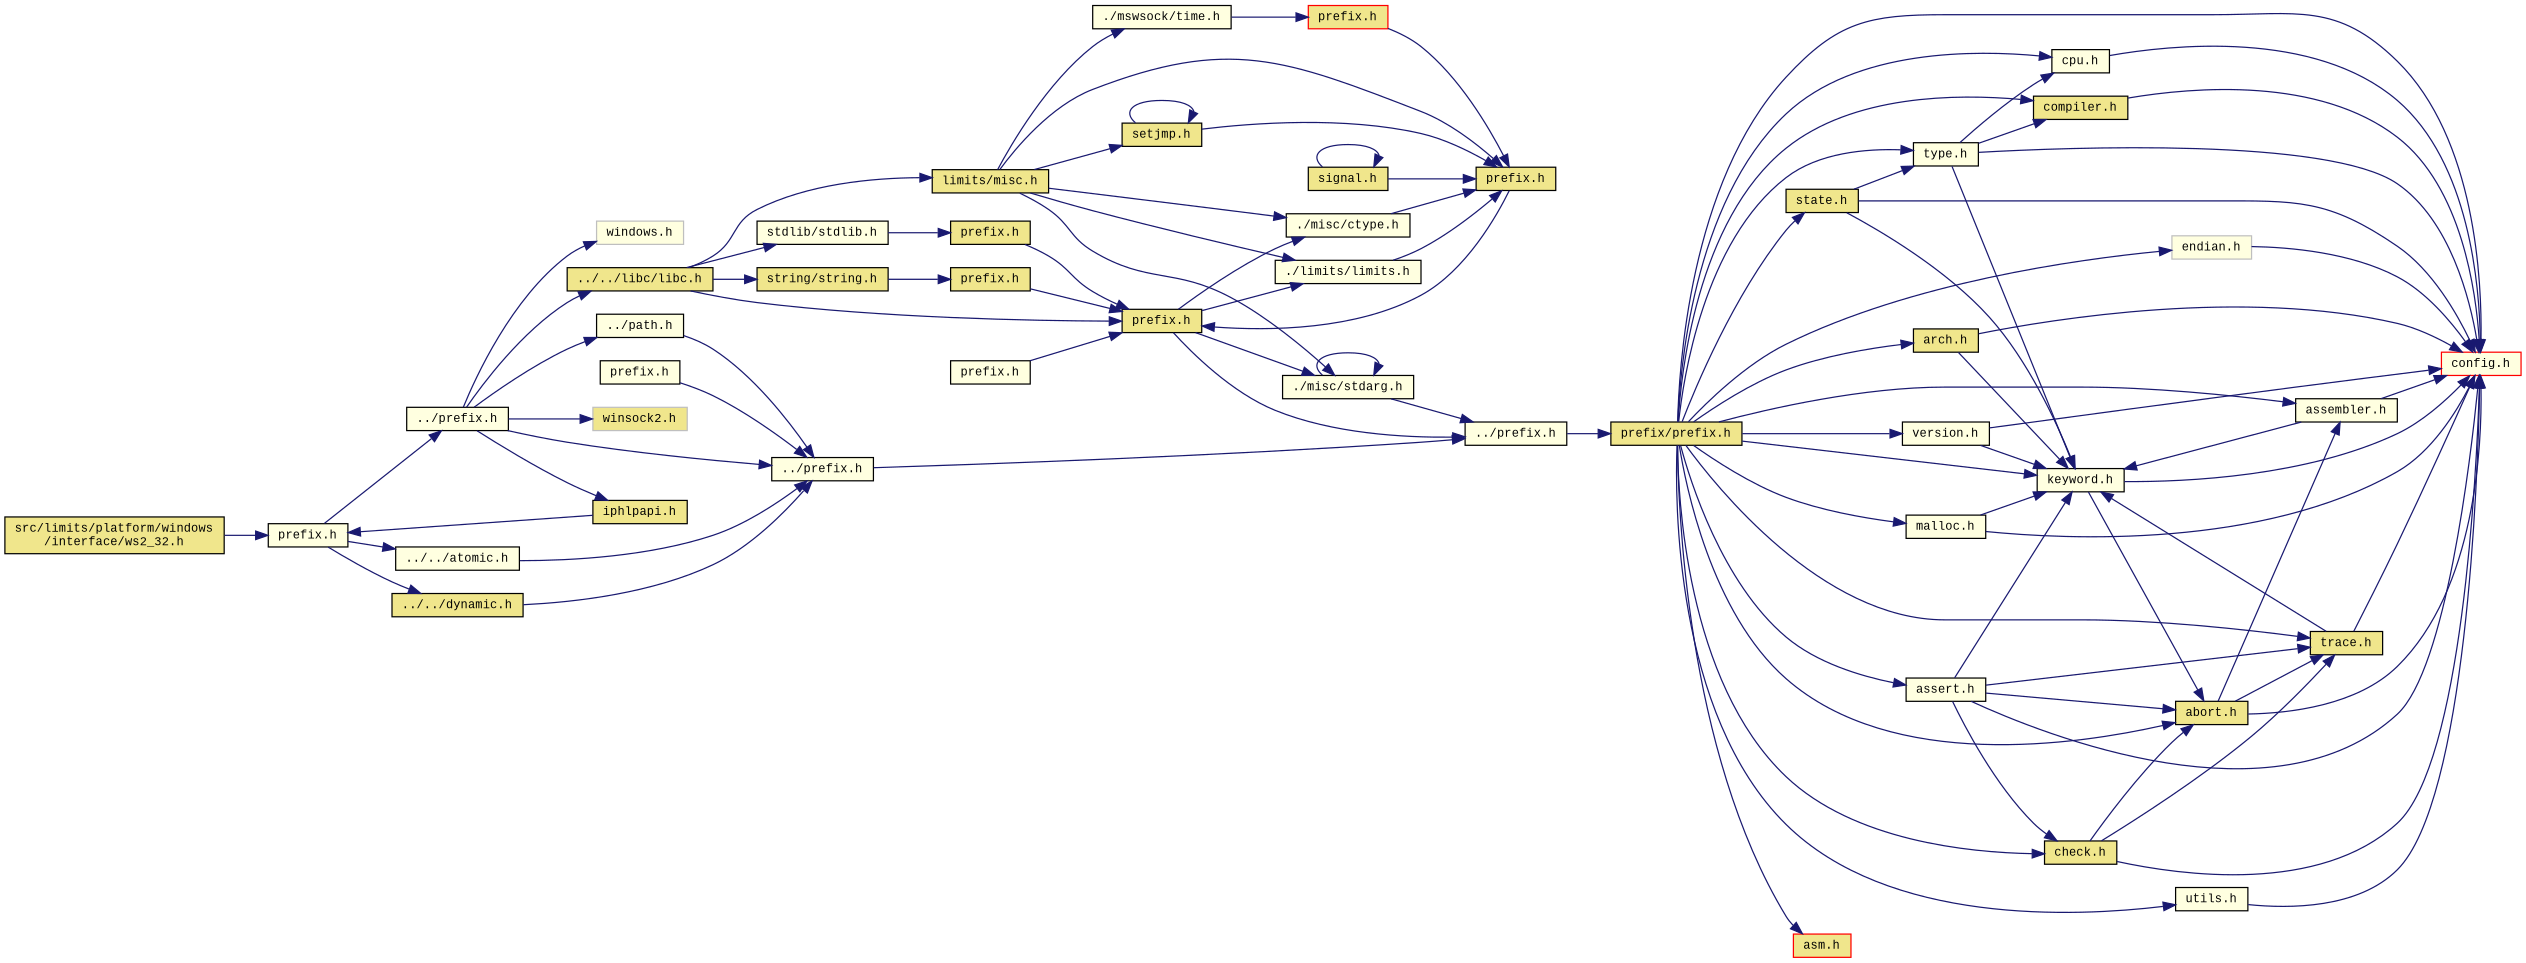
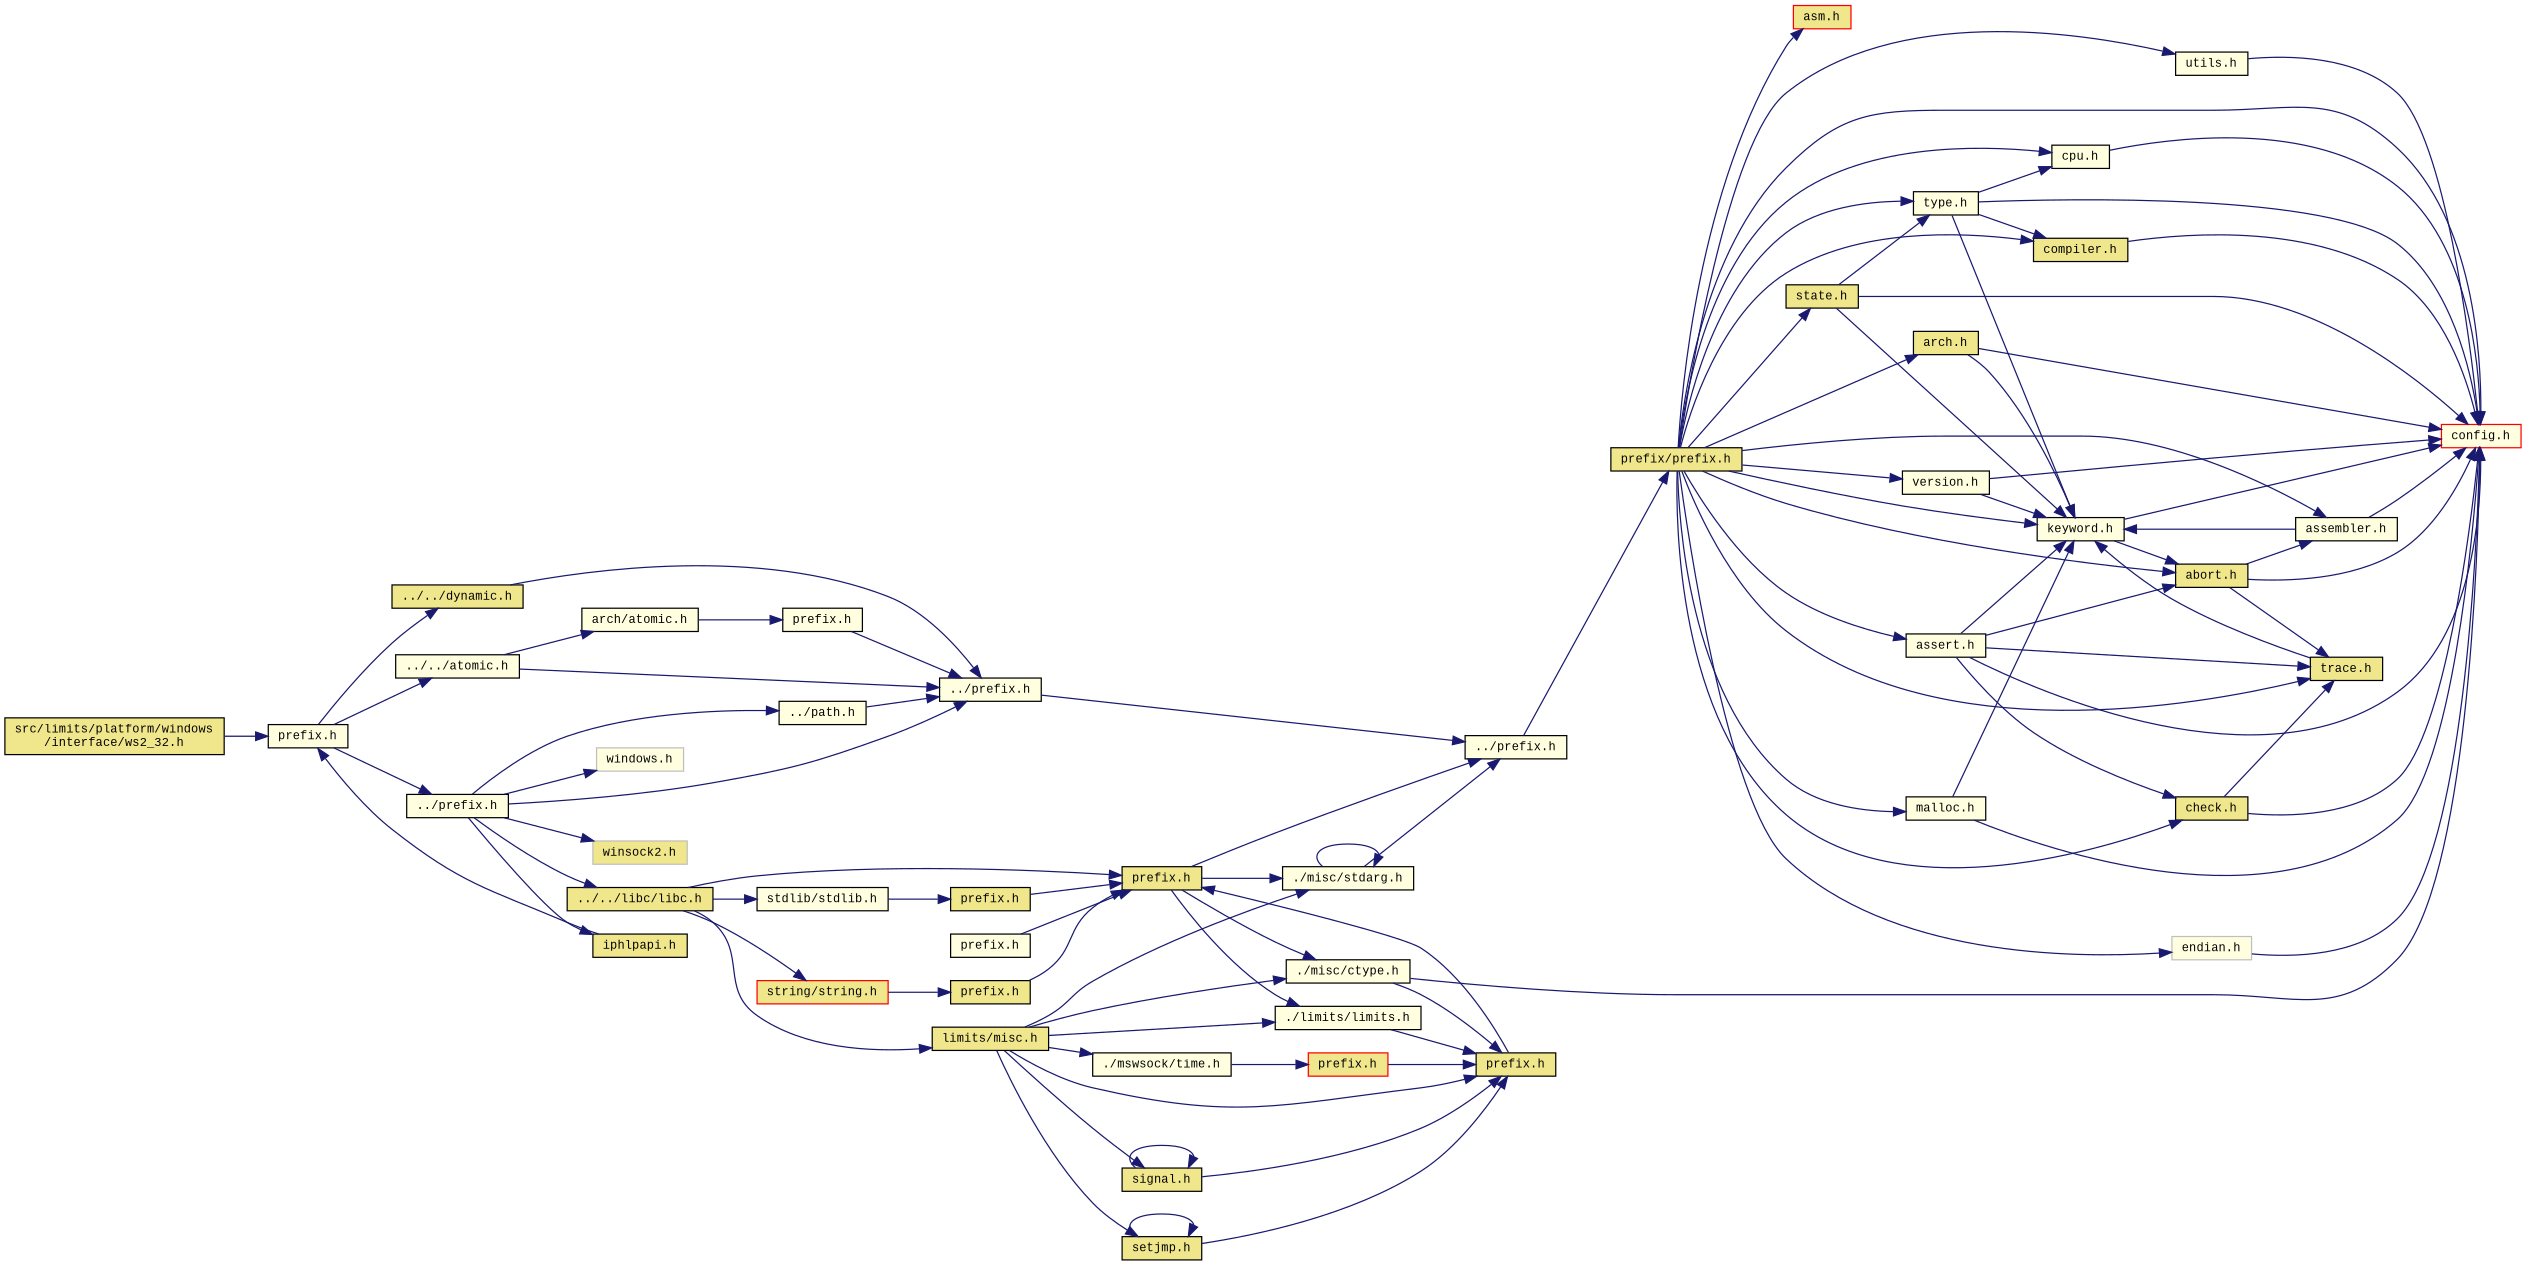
(823, 279) -> (823, 992)
(2413, 510) -> (2165, 995)
none -> (640, 620)
(2134, 784) -> none
none -> (1068, 1107)
